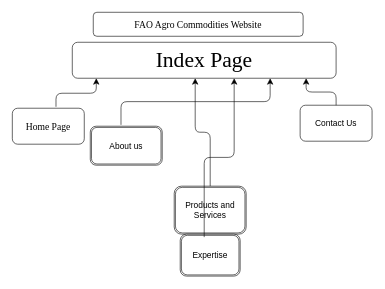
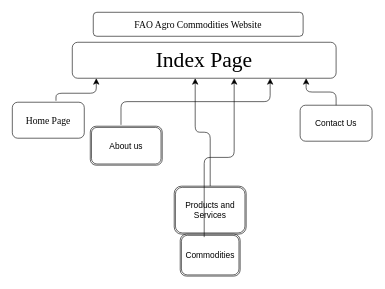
(48, 126) -> (48, 120)
(210, 255) -> (210, 255)
